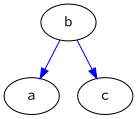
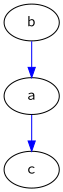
(85, 55) -> (32, 128)
